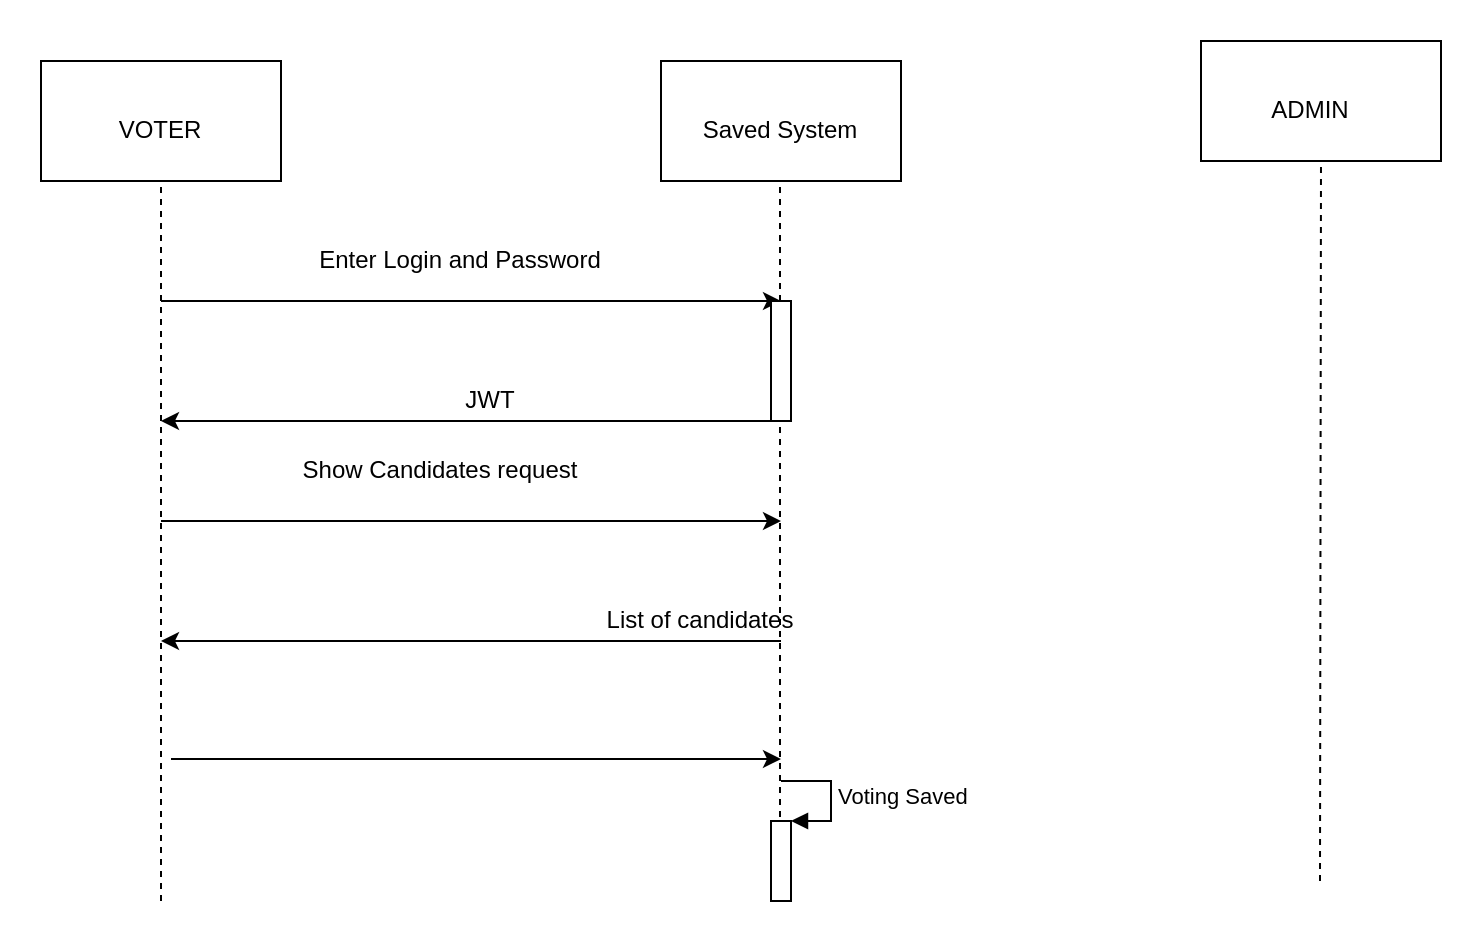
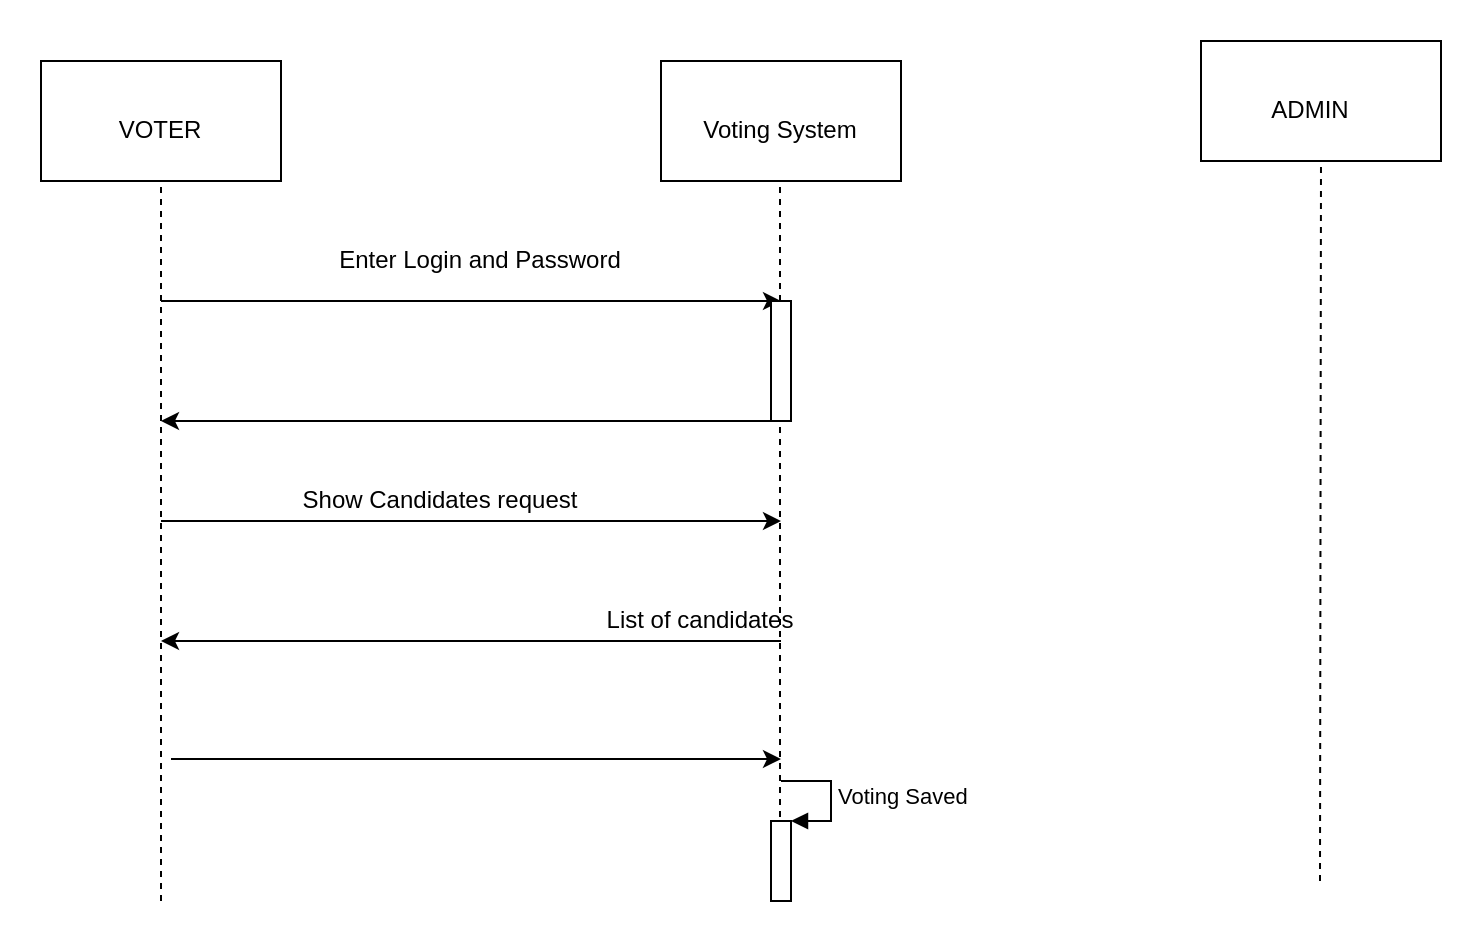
(781, 131) -> (781, 131)
(461, 261) -> (481, 261)
(491, 401) -> none
(441, 471) -> (441, 501)
